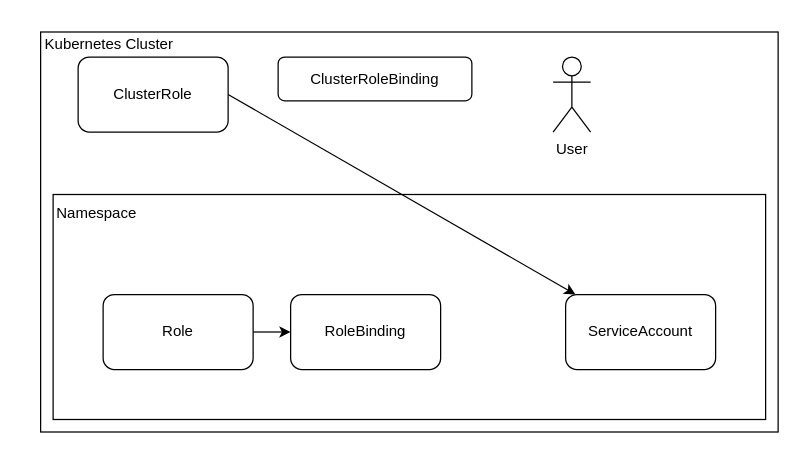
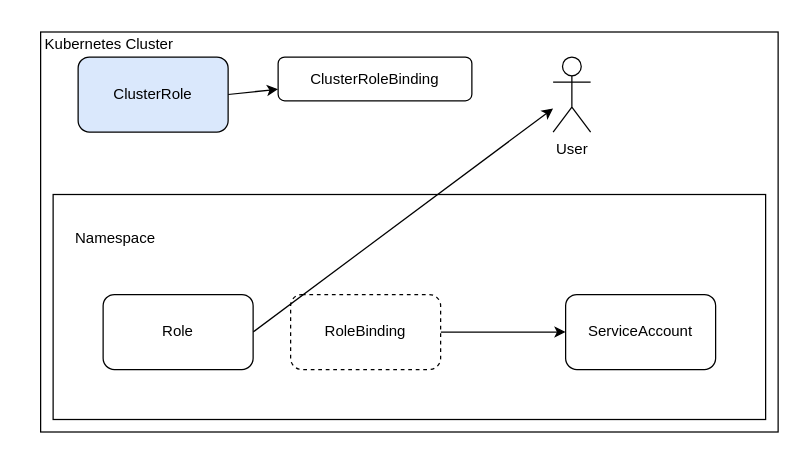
(153, 94) -> (153, 94)
(398, 192) -> (249, 92)
(97, 213) -> (116, 238)
(267, 332) -> (400, 222)
(366, 332) -> (366, 332)
none -> (499, 332)
